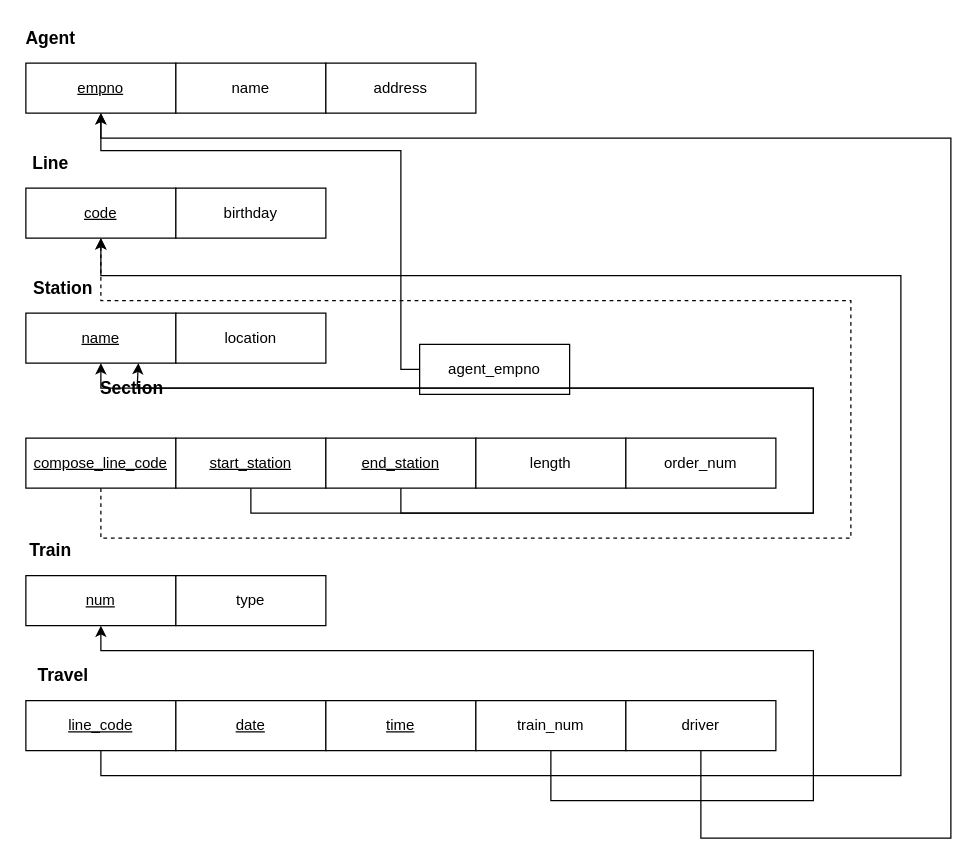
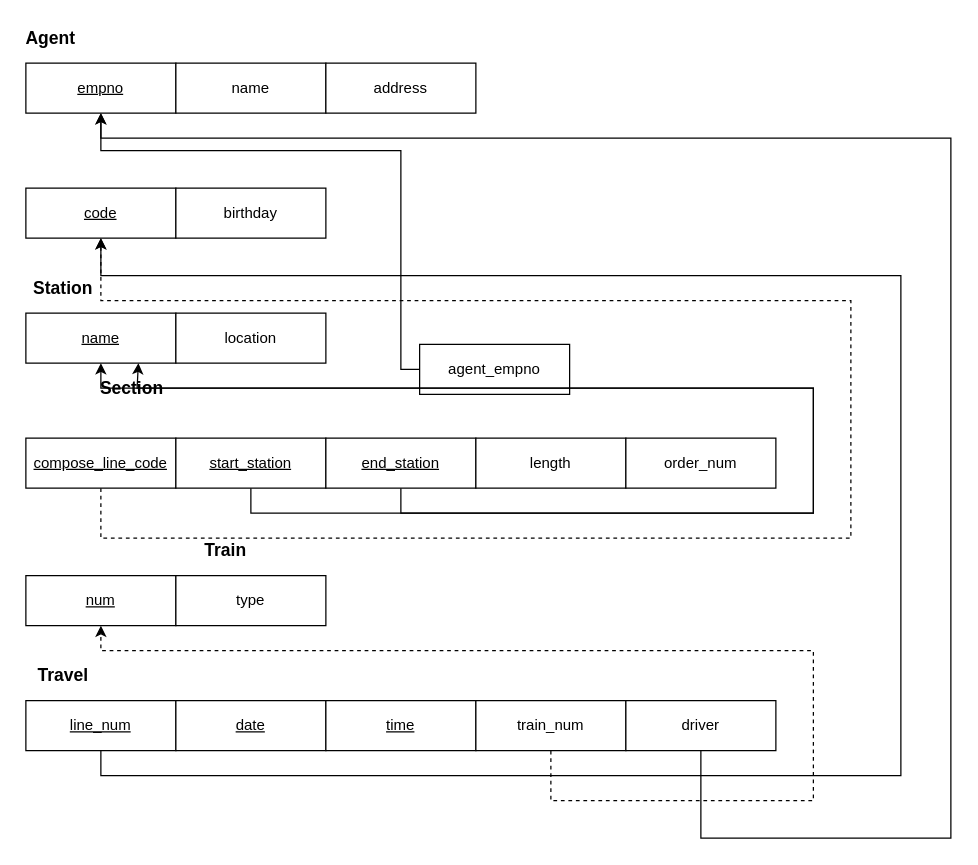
(51, 163) -> none
(51, 551) -> (226, 551)
(679, 651) -> (679, 651)
(101, 726) -> (101, 726)
